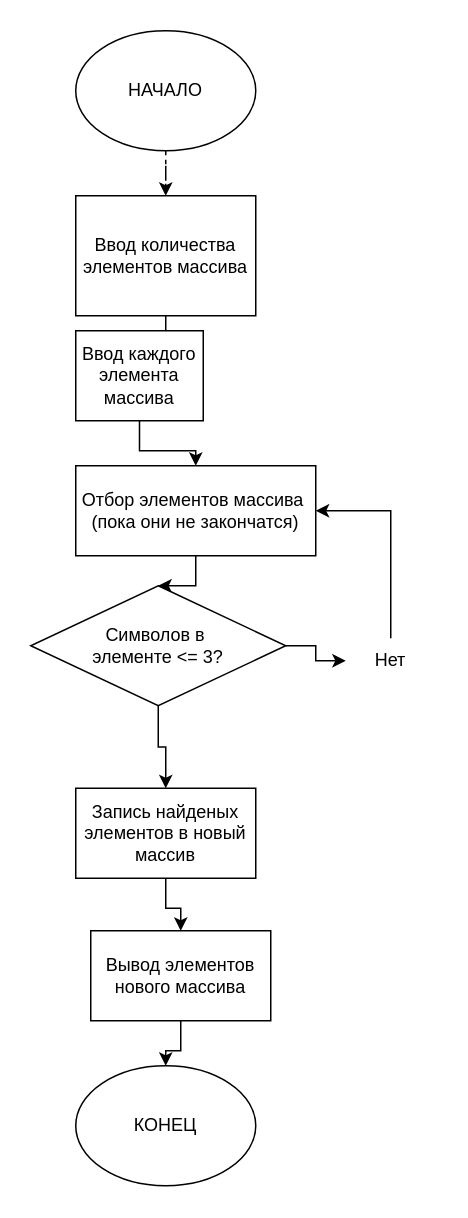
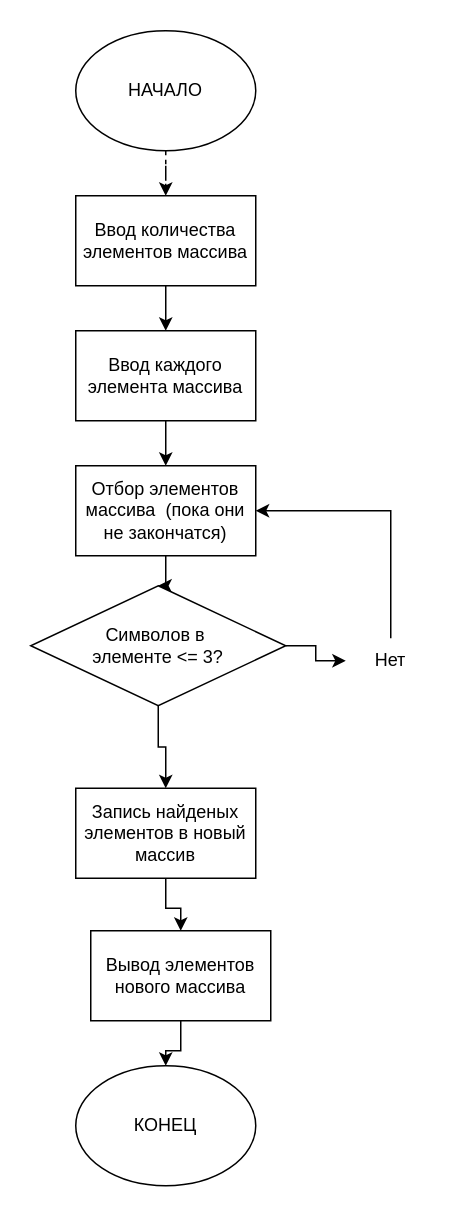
(166, 256) -> (166, 241)
(140, 376) -> (166, 376)
(196, 511) -> (166, 511)
